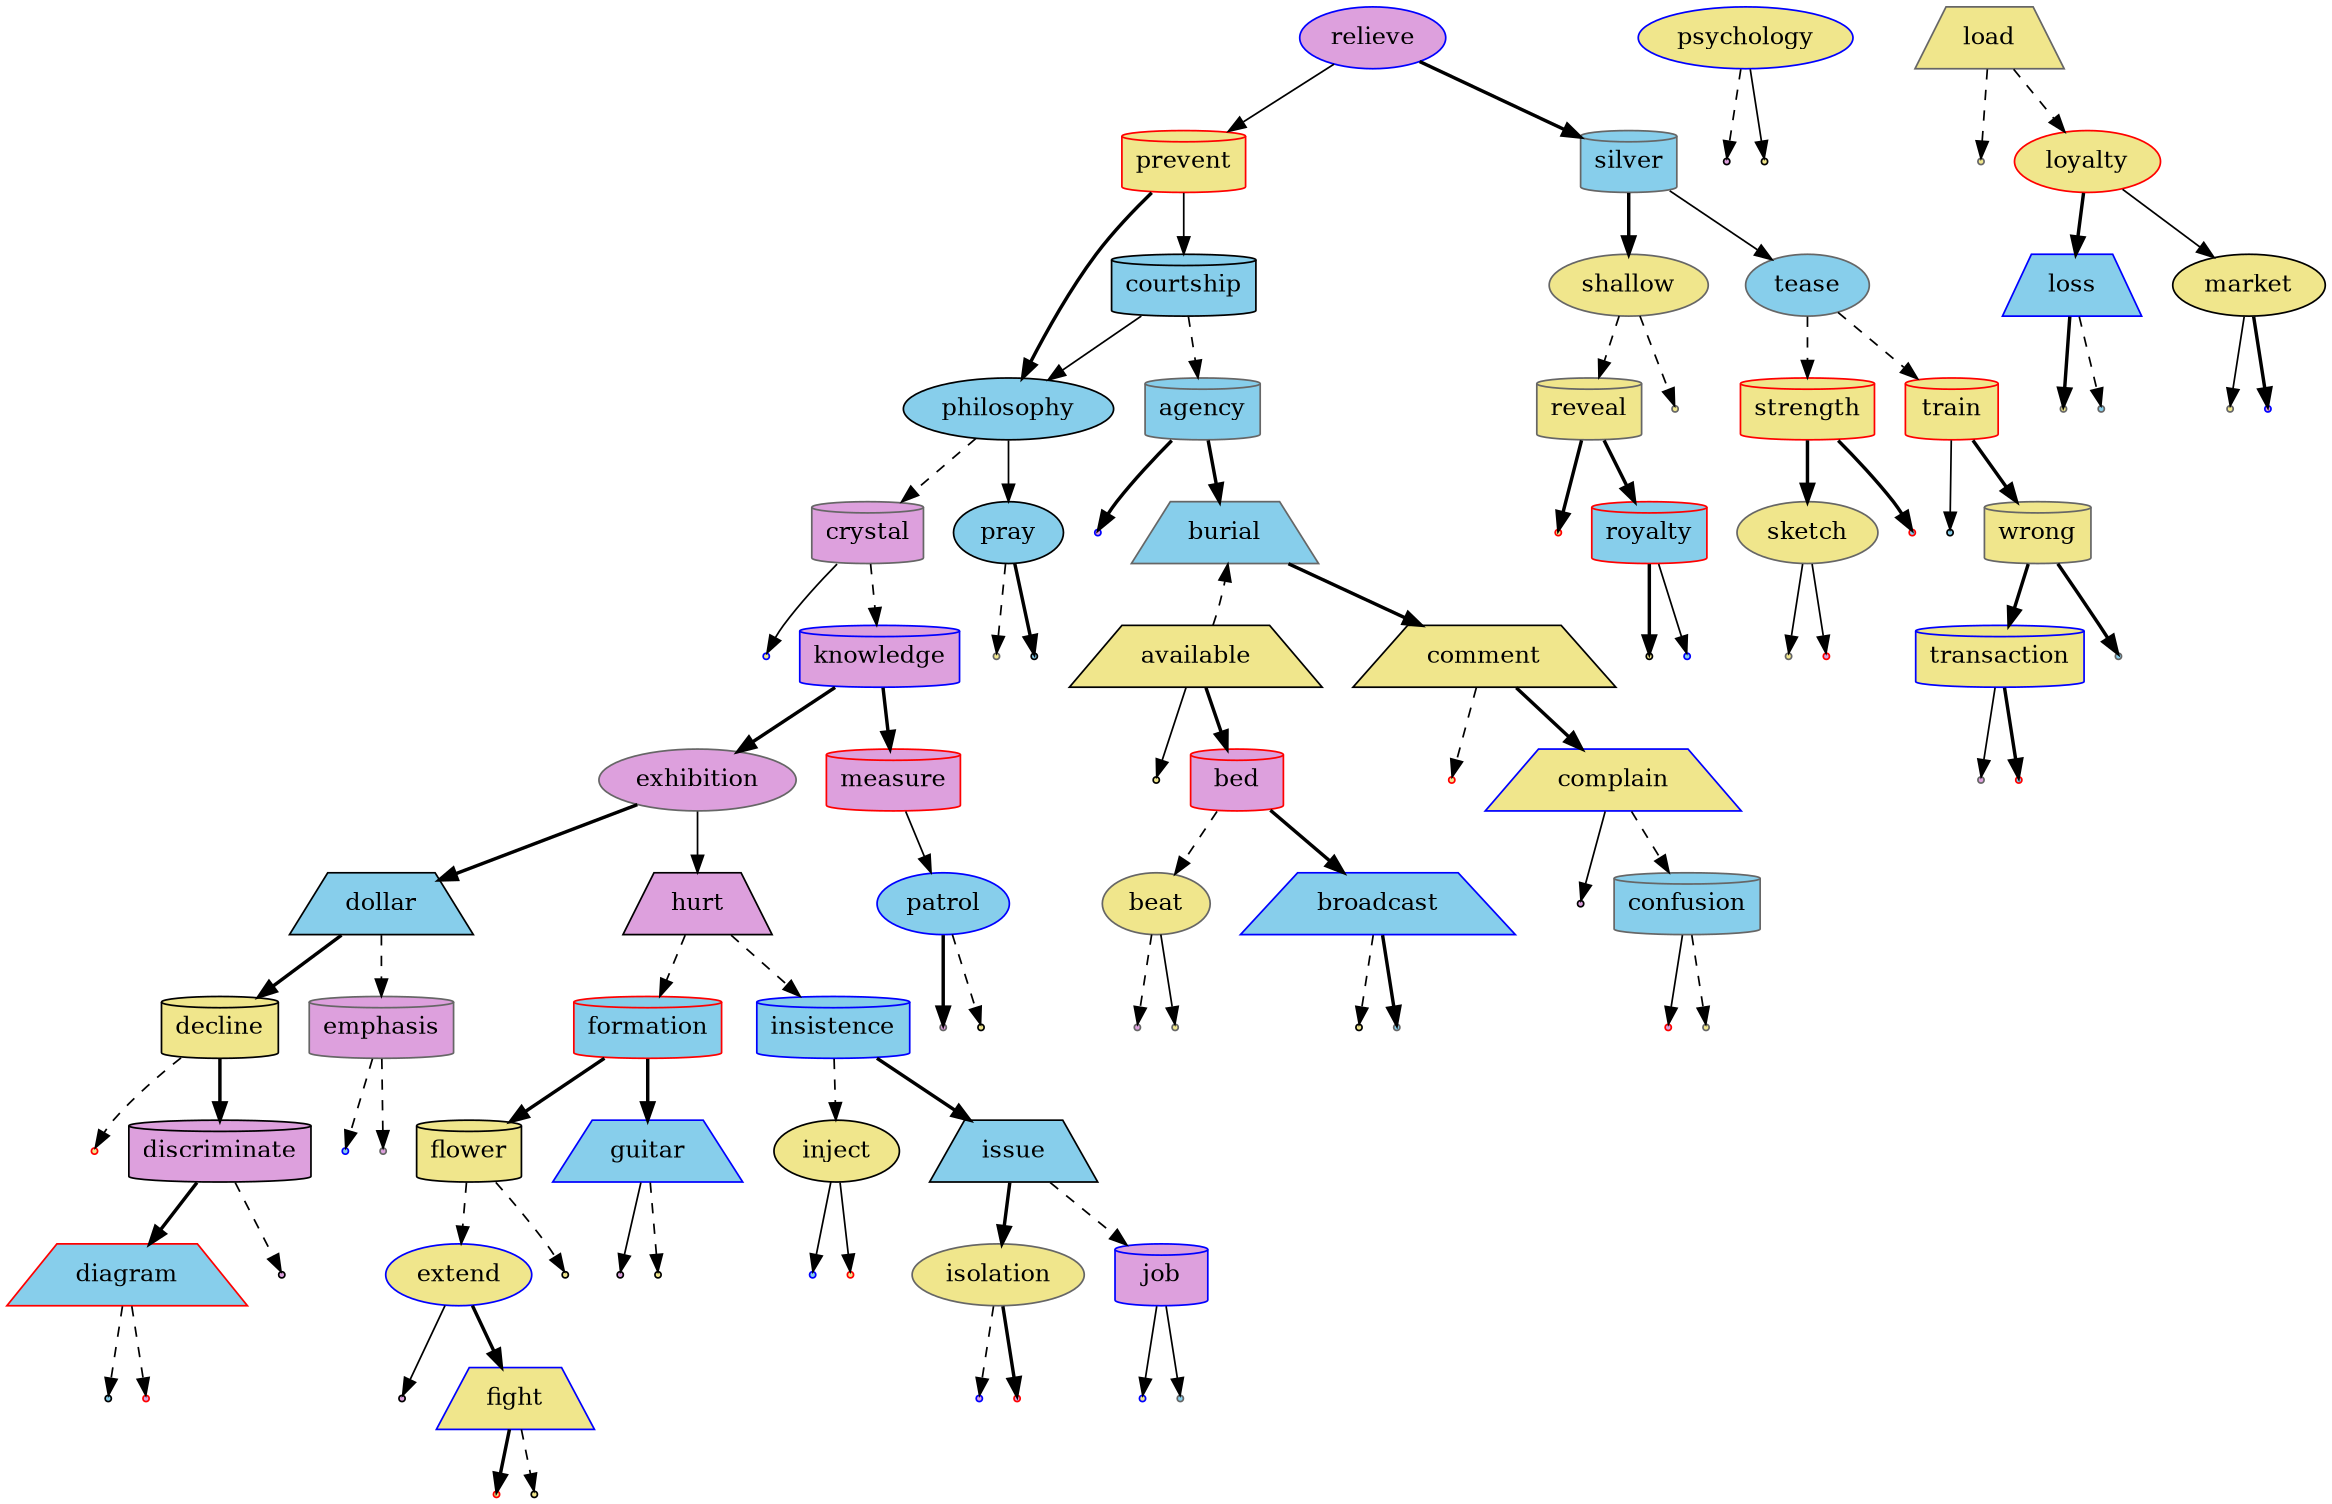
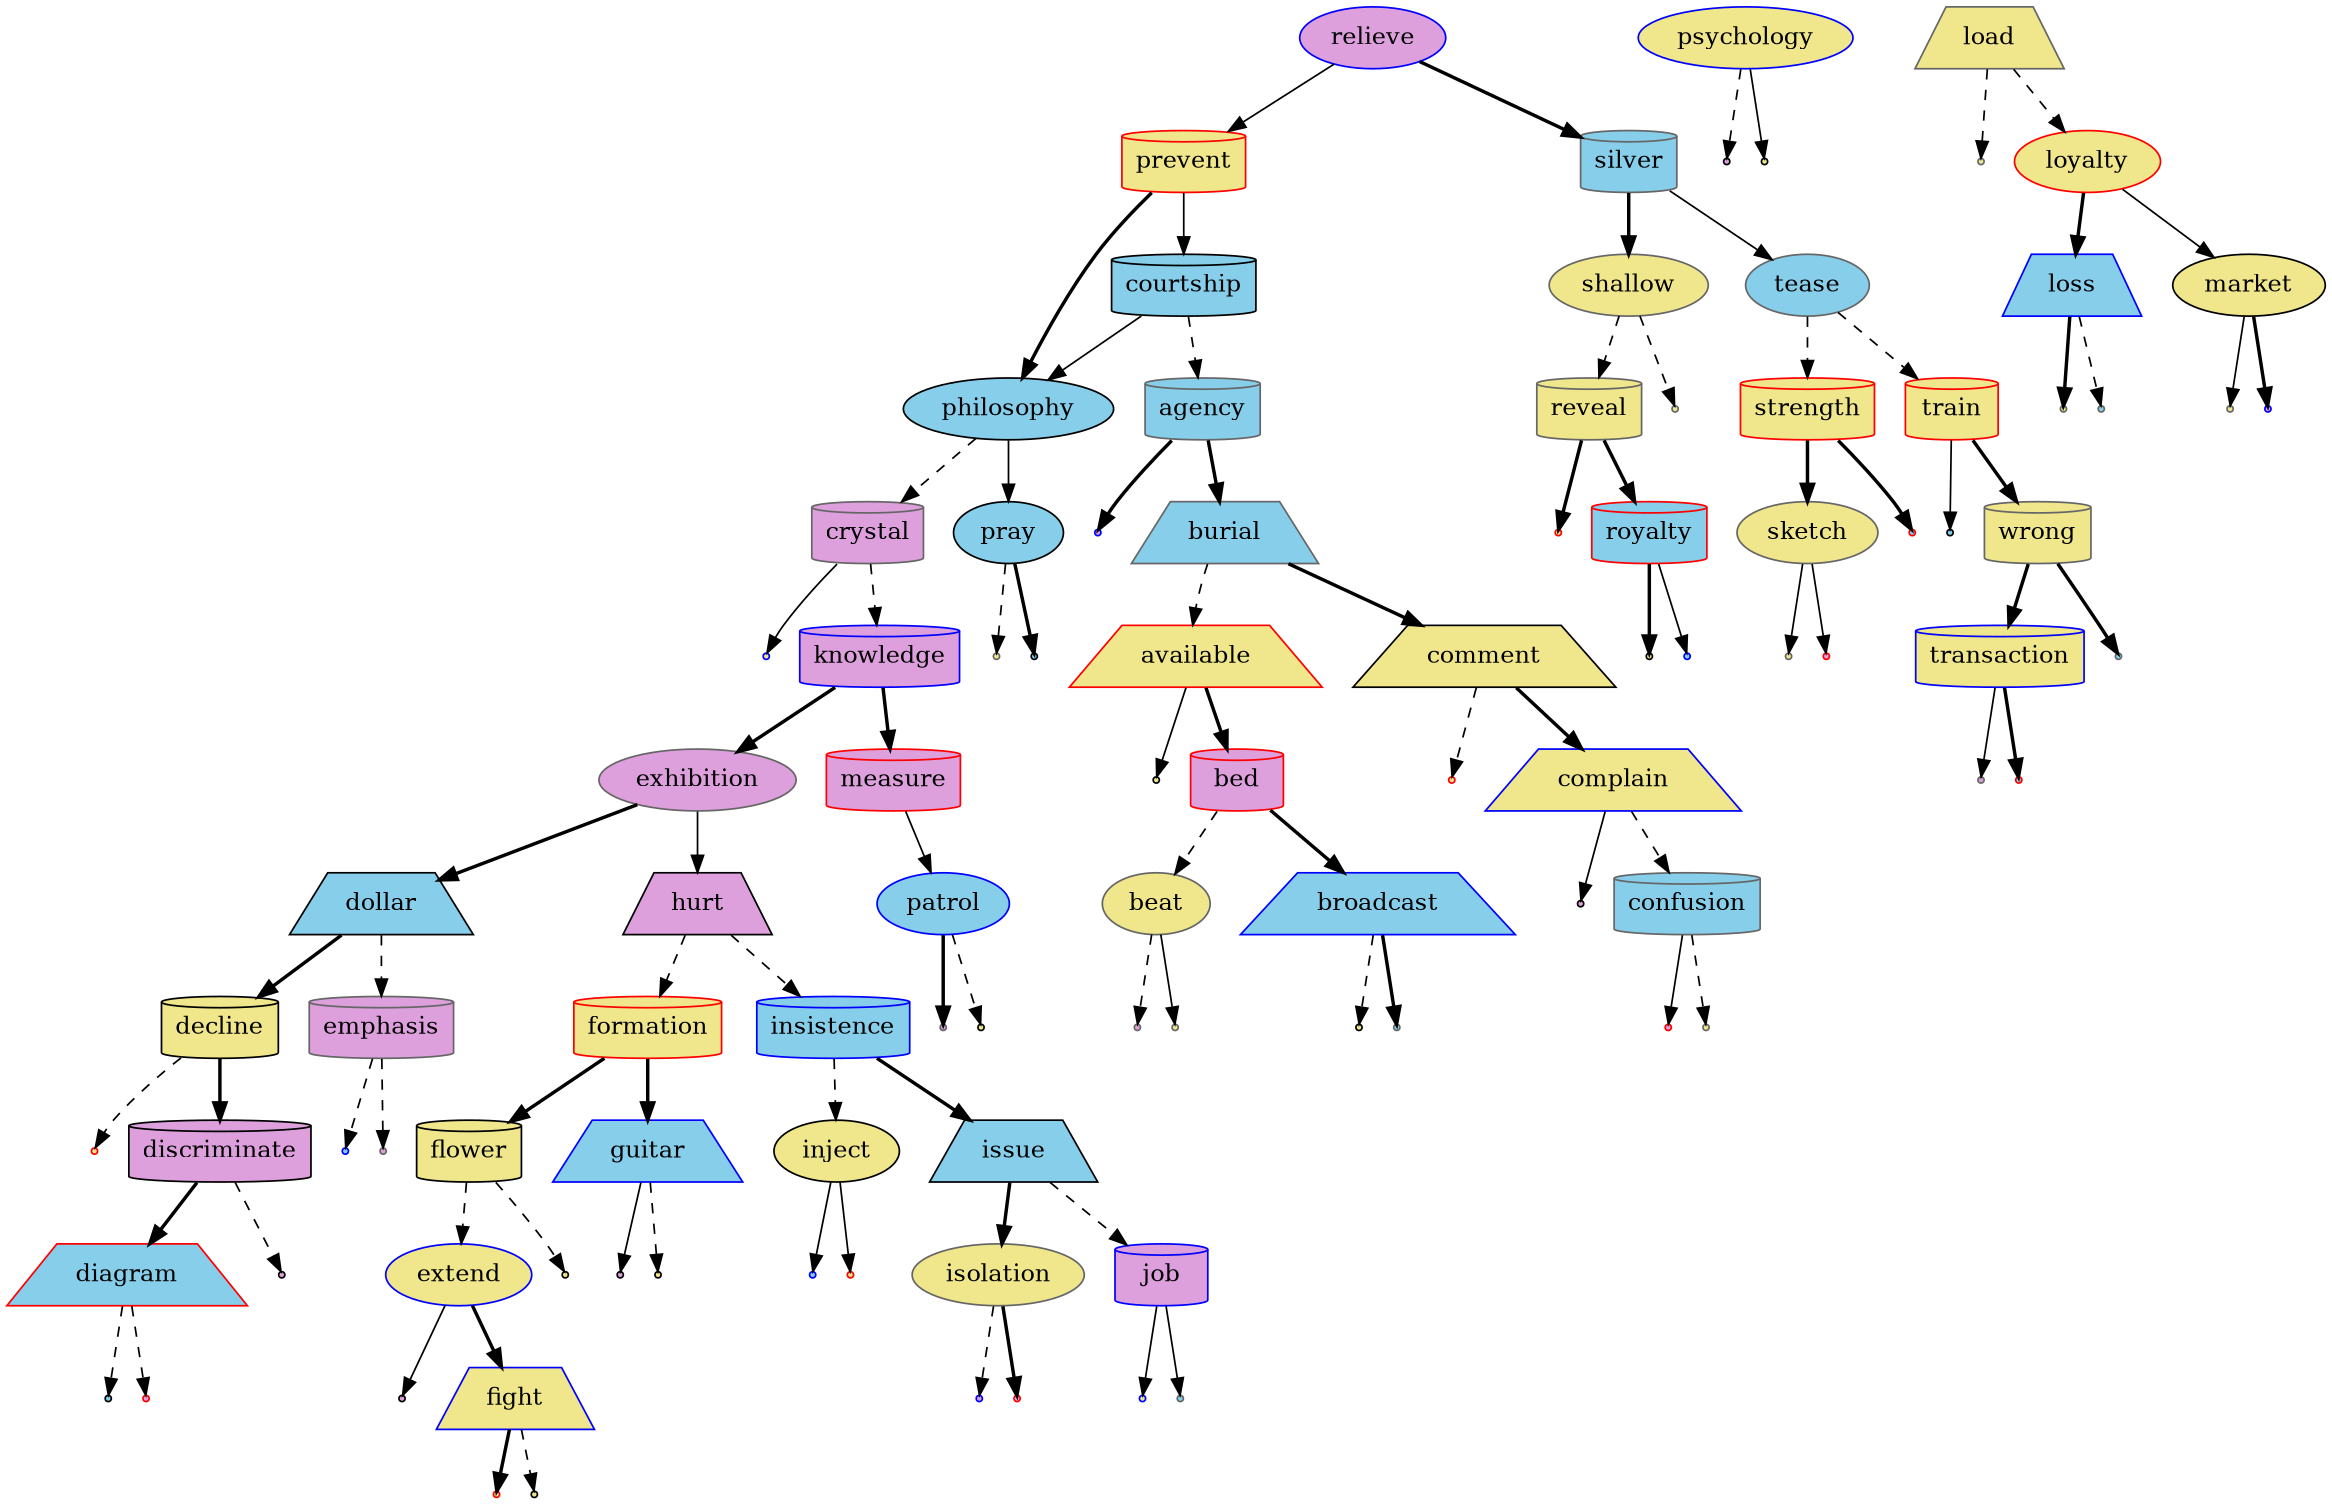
(1220, 603) -> (1201, 586)
(1196, 656) -> (1196, 656)
(648, 1027) -> (648, 1027)
